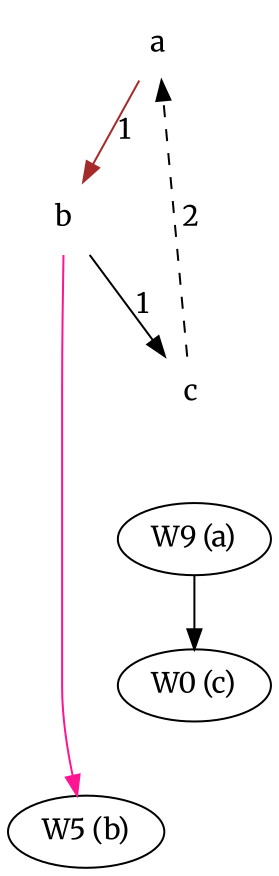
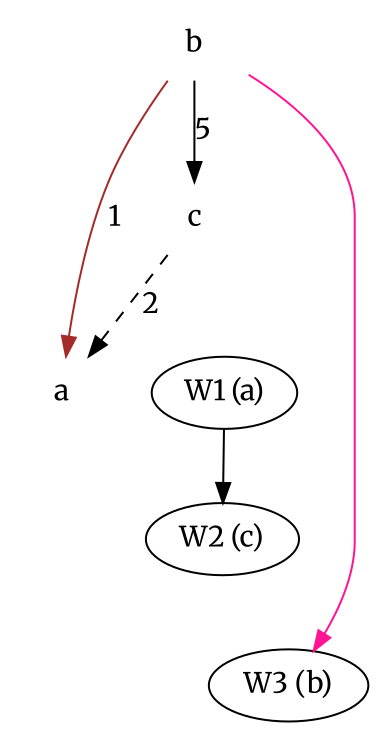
(116, 122) -> (101, 202)
(143, 306) -> (203, 131)
(194, 539) -> (224, 393)
(194, 685) -> (222, 539)
(86, 832) -> (289, 685)
